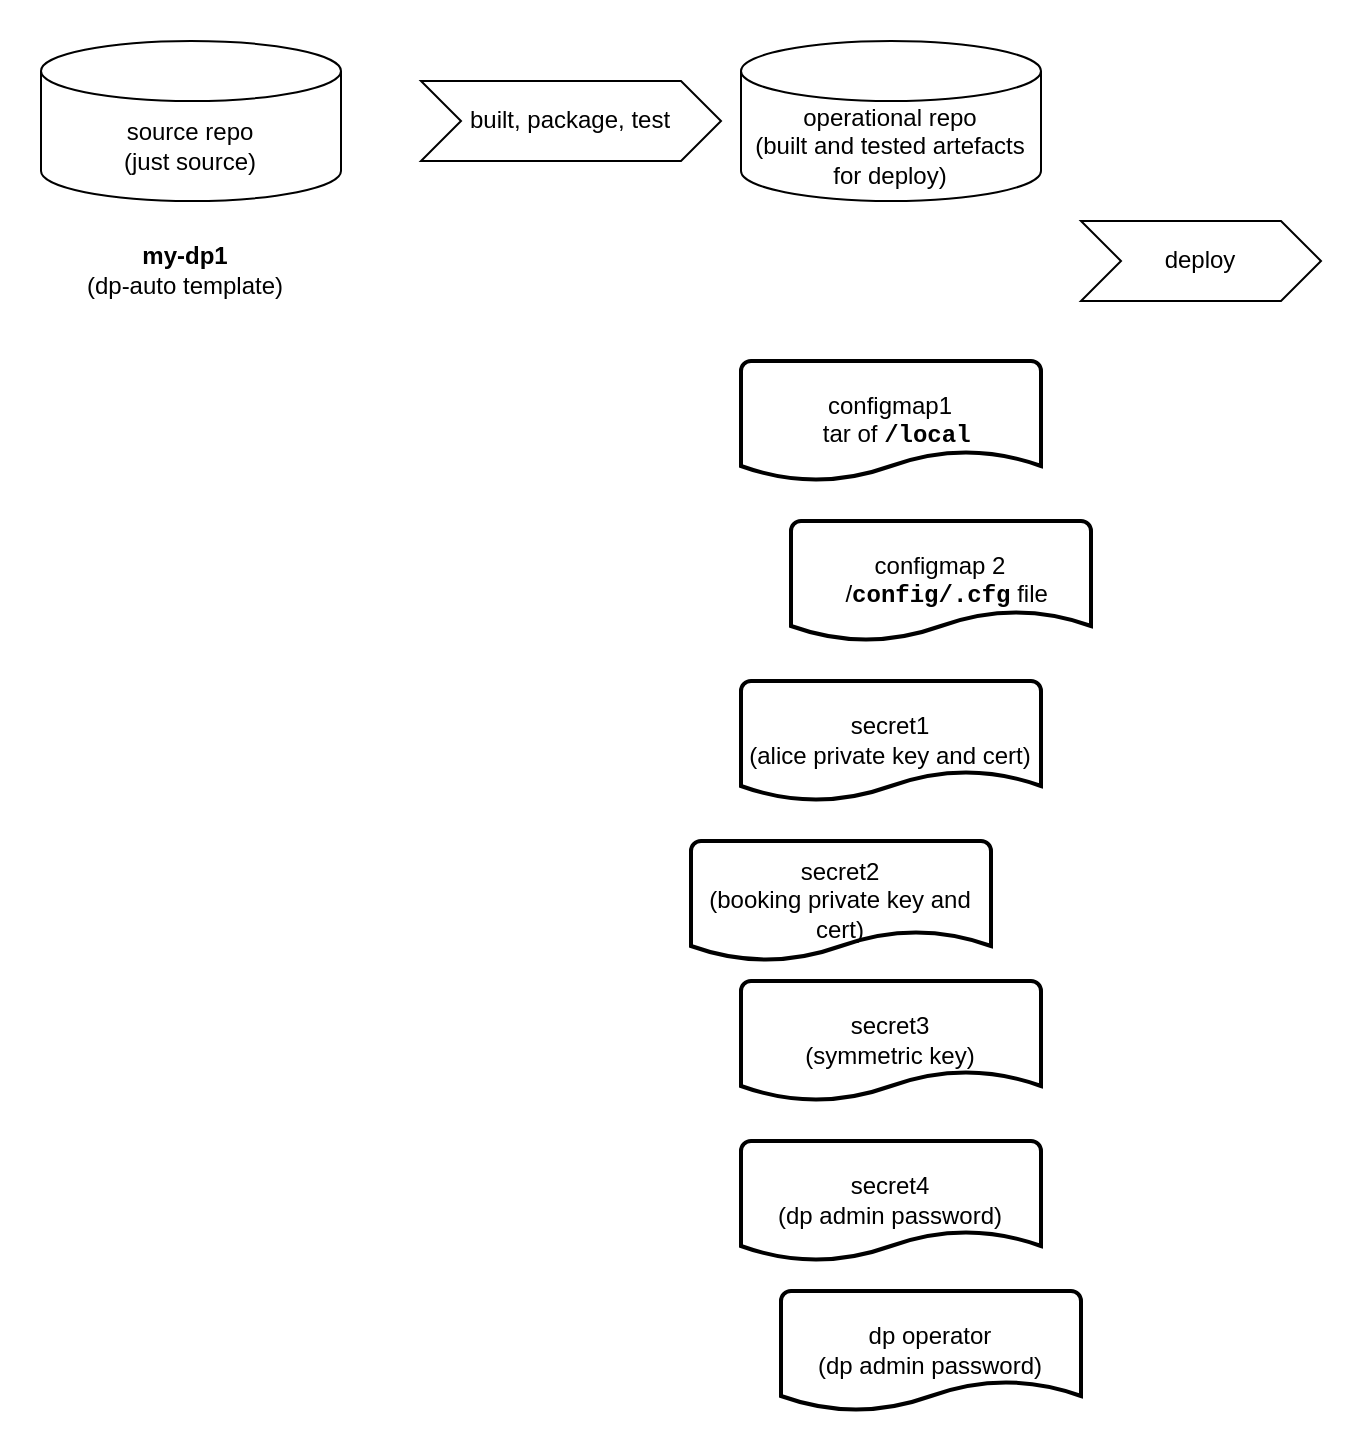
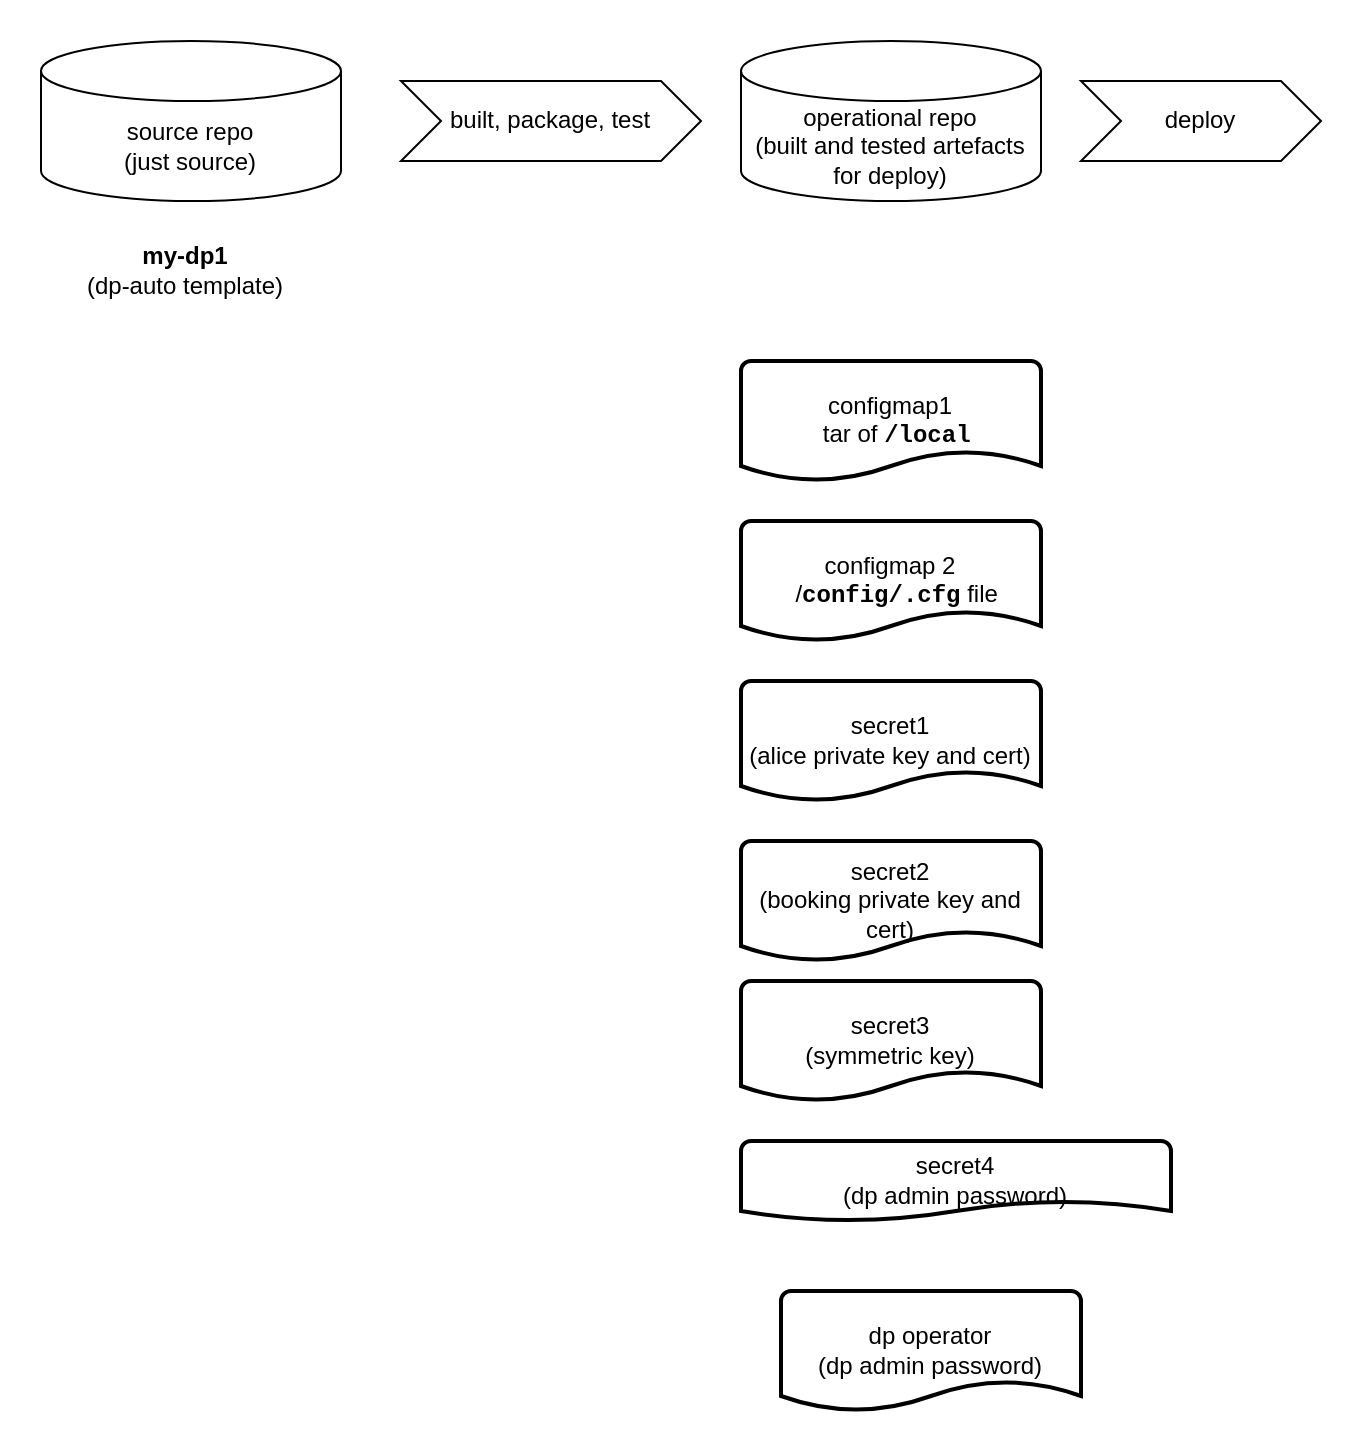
(571, 121) -> (551, 121)
(1201, 261) -> (1201, 121)
(941, 581) -> (891, 581)
(841, 901) -> (891, 901)
(891, 1201) -> (956, 1181)
